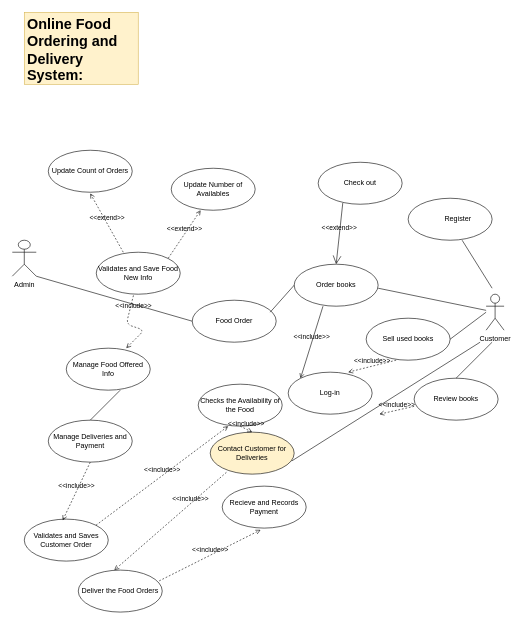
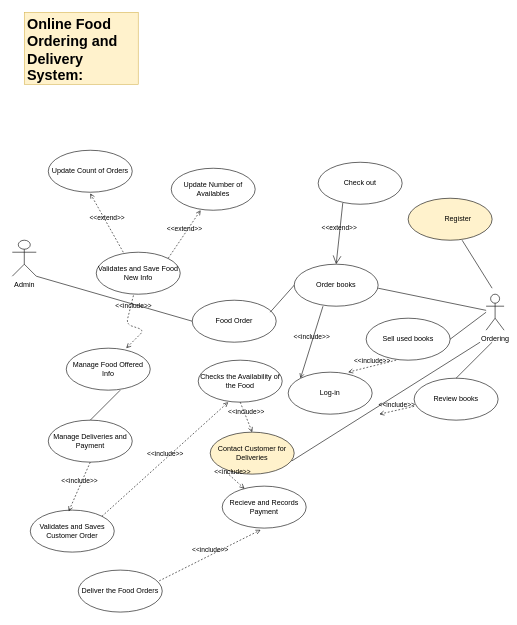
(450, 219) -> (450, 219)
(496, 339) -> (496, 339)
(240, 405) -> (240, 381)
(171, 521) -> (235, 480)
(66, 540) -> (72, 531)
